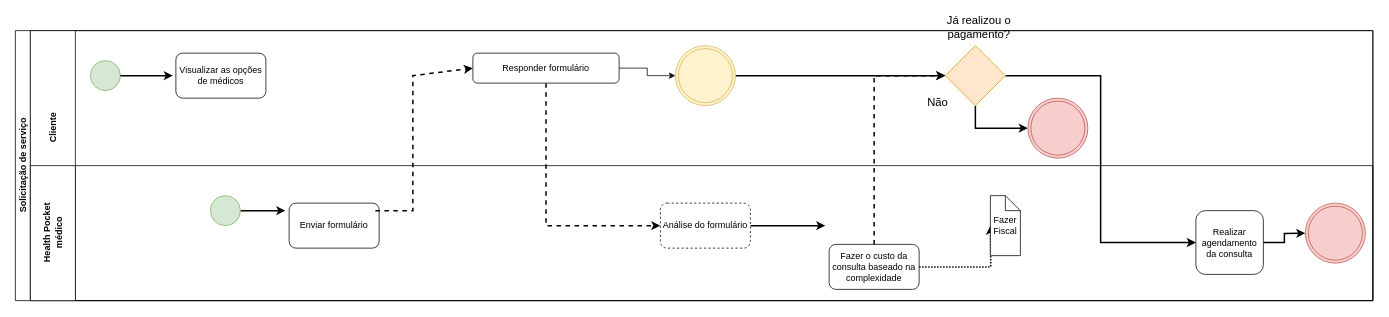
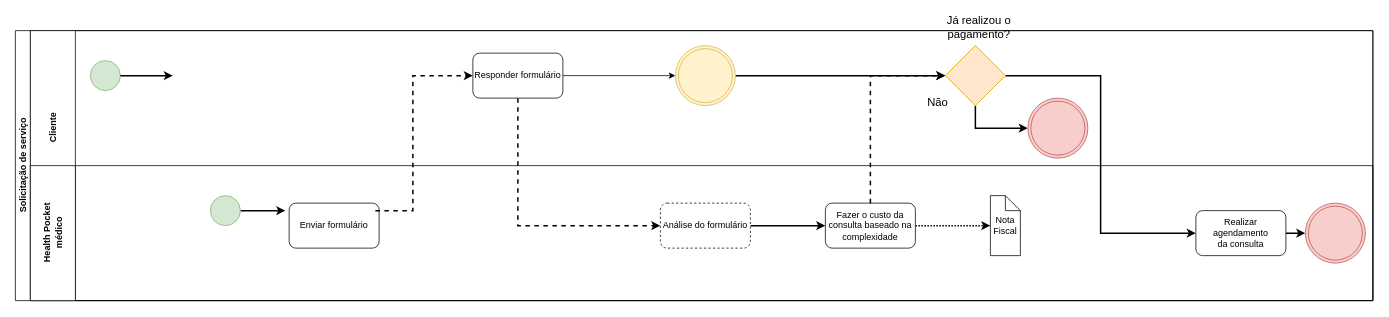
(546, 68) -> (518, 75)
(221, 75) -> none
(1005, 225) -> (1005, 225)
(1230, 242) -> (1241, 233)
(874, 267) -> (870, 225)
